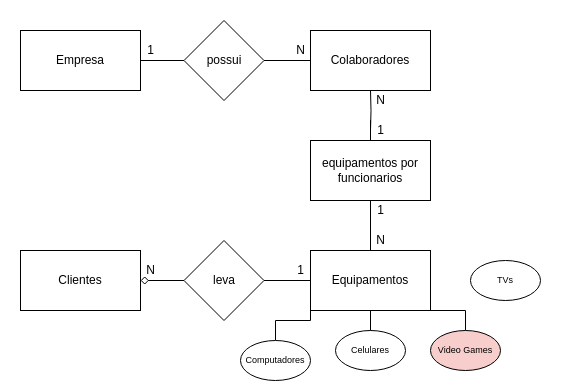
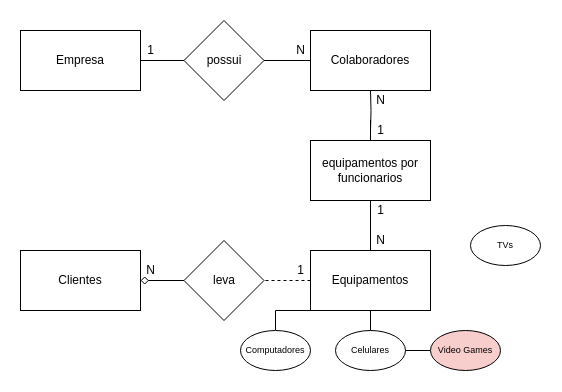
(287, 281) -> (287, 281)
(506, 281) -> (506, 246)
(459, 311) -> (418, 351)
(276, 361) -> (276, 351)
